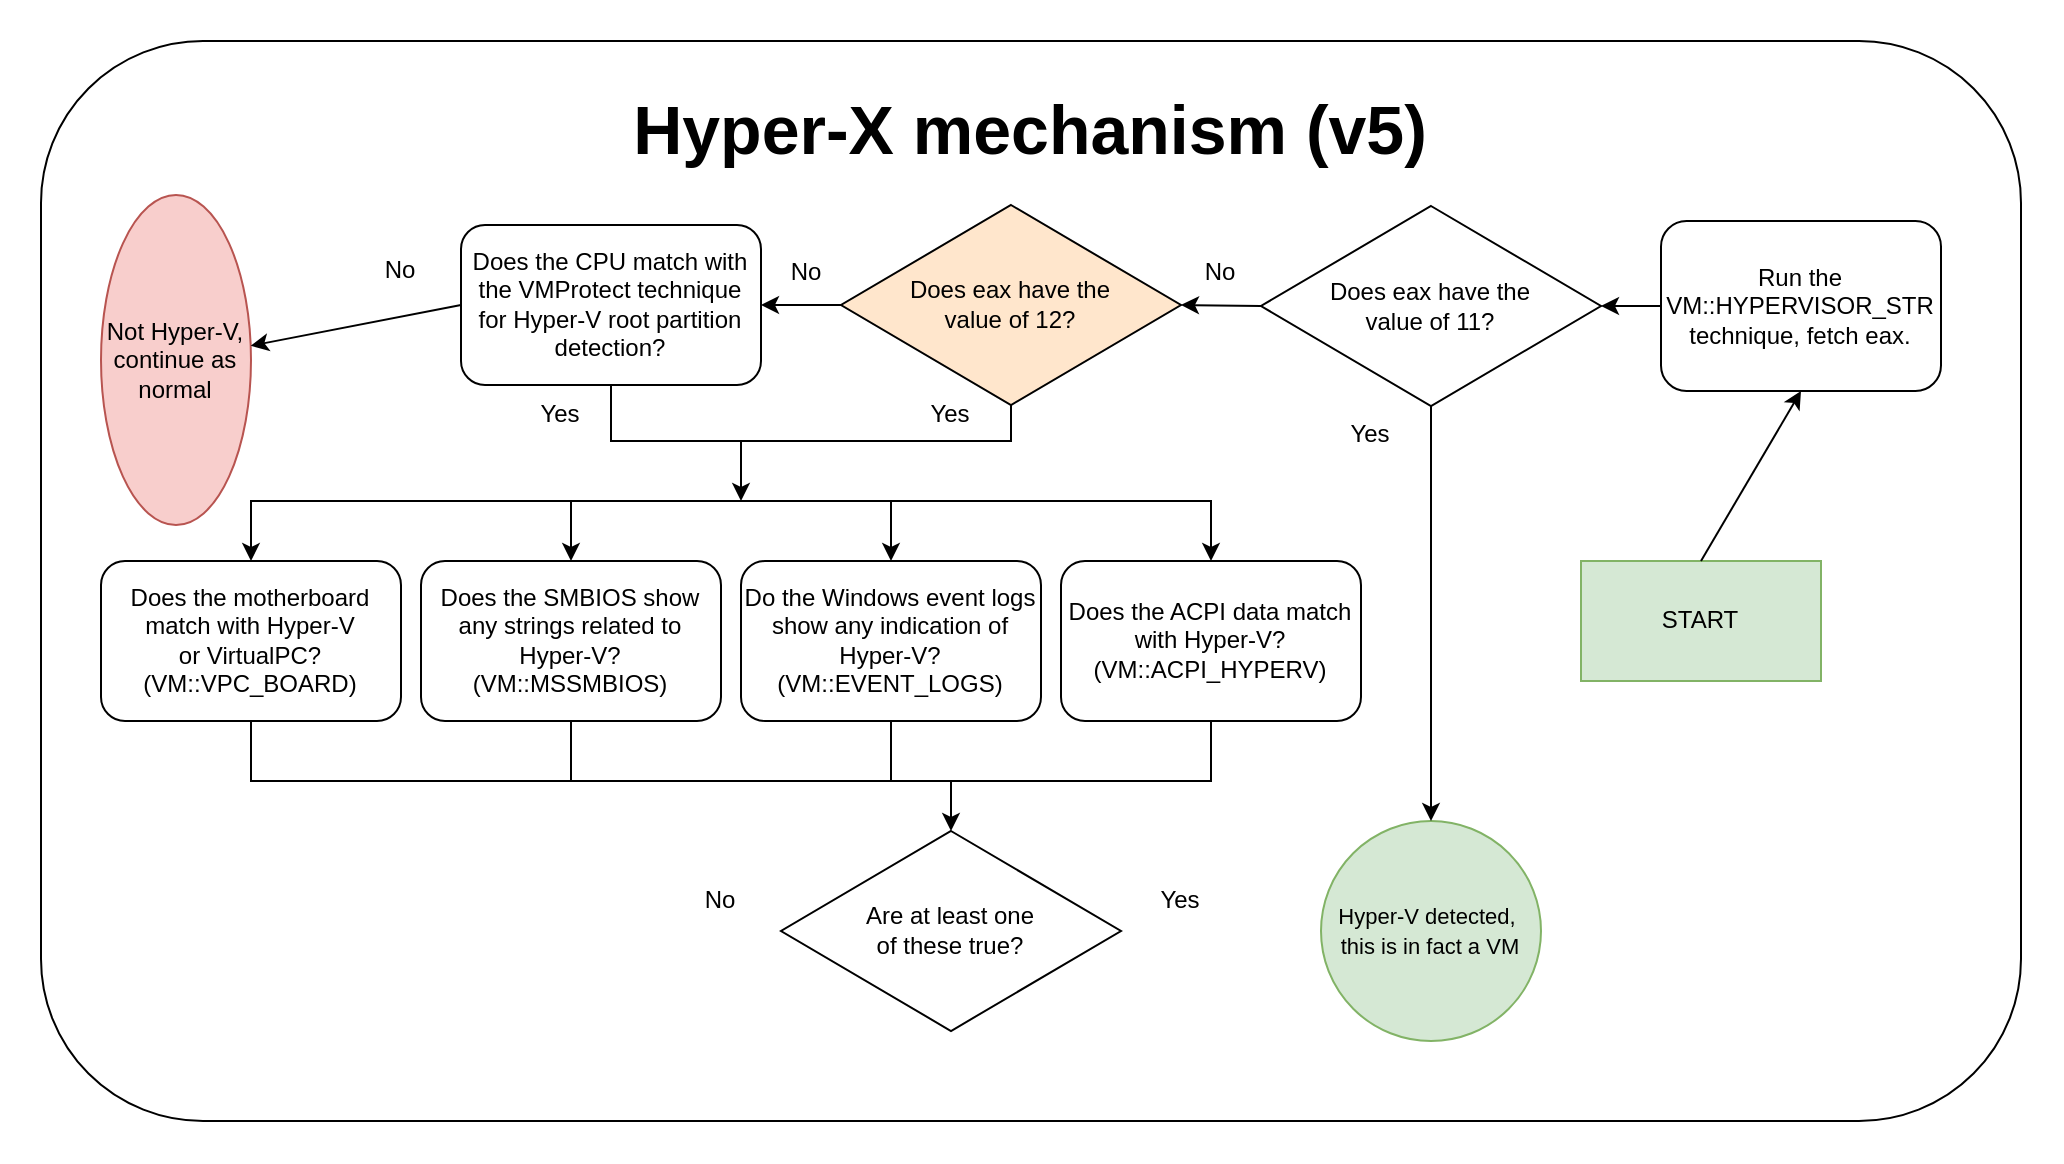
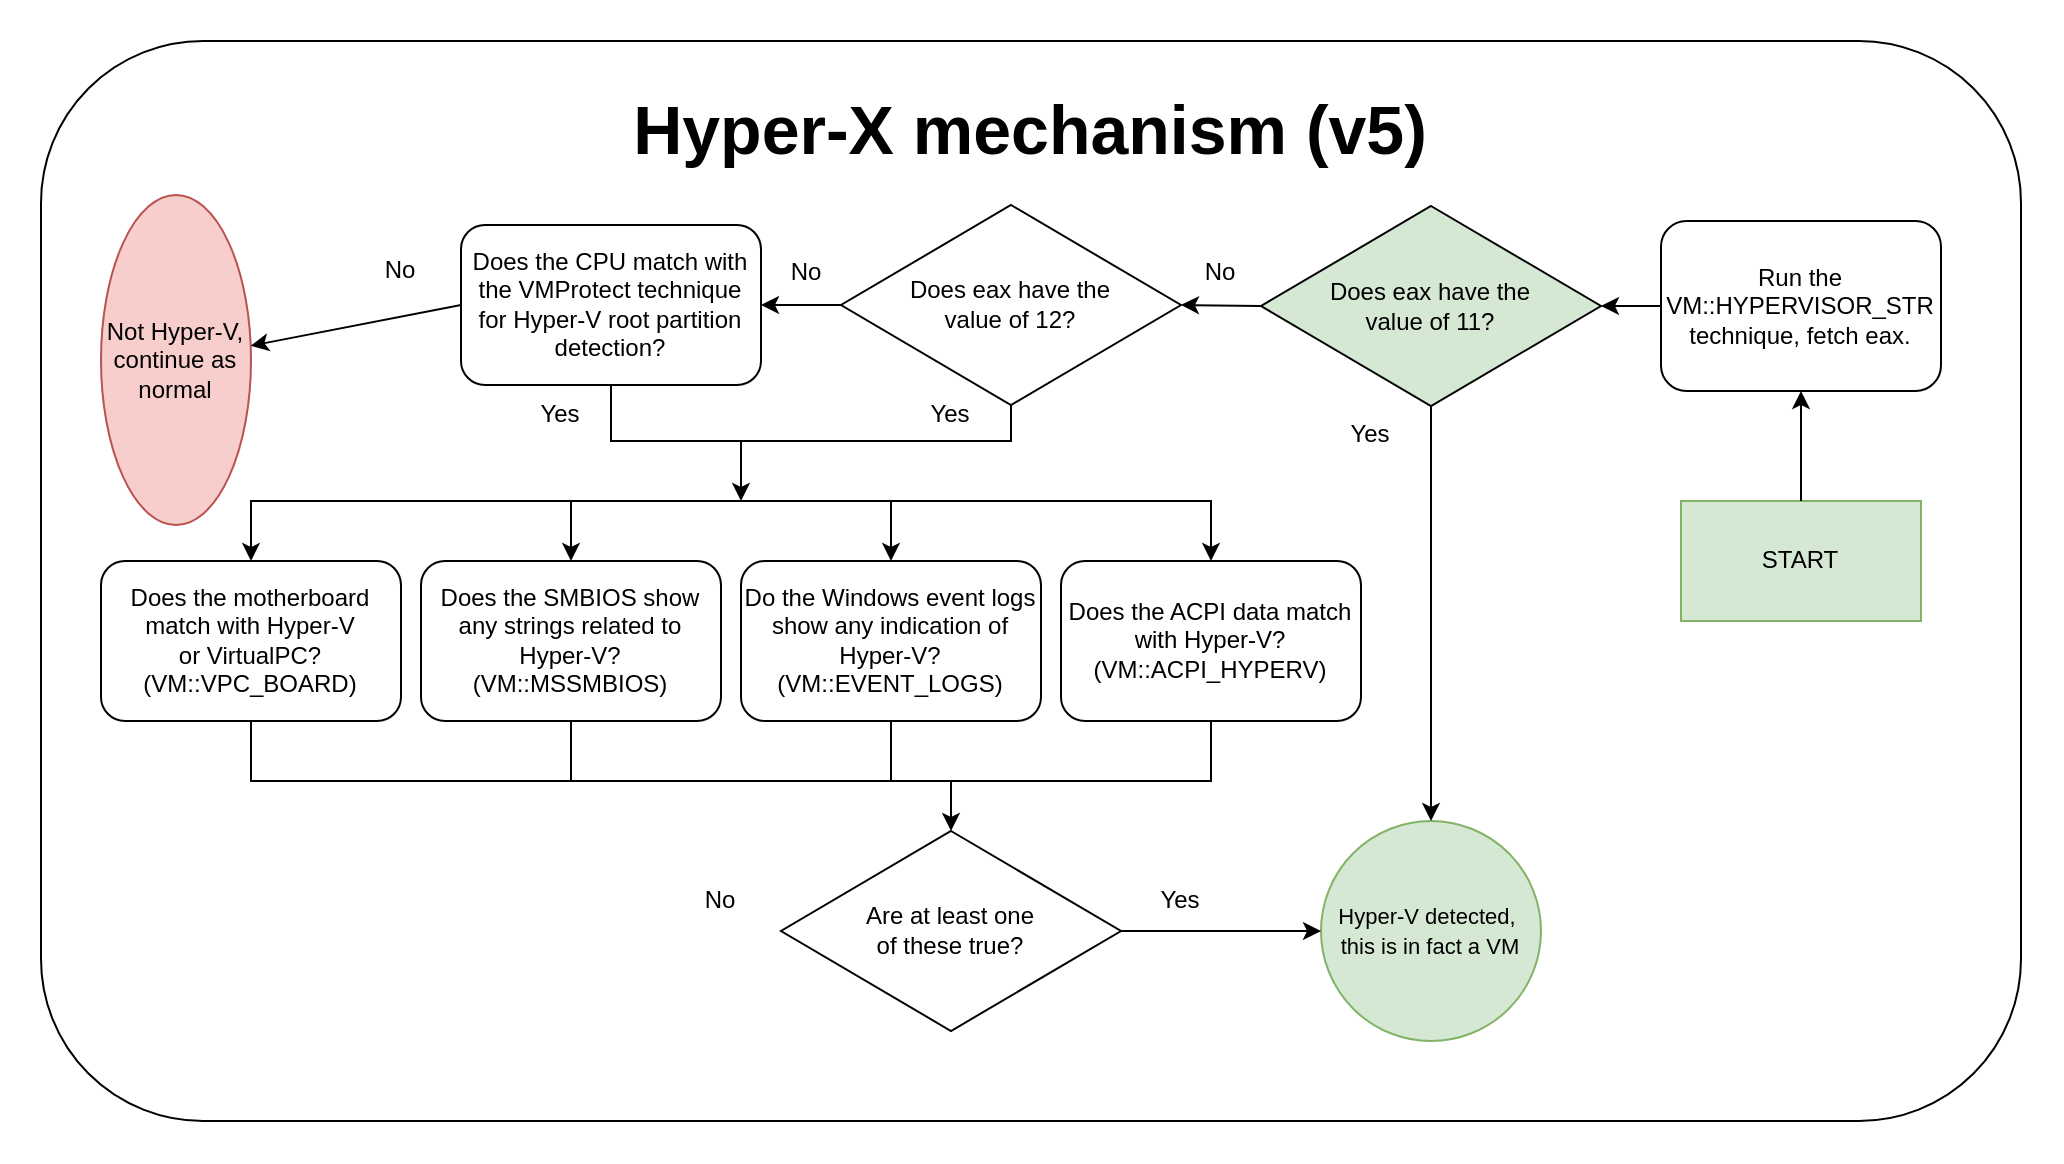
(1011, 305) -> (1011, 305)
(1431, 306) -> (1431, 306)
(1701, 621) -> (1801, 561)
none -> (1214, 931)
